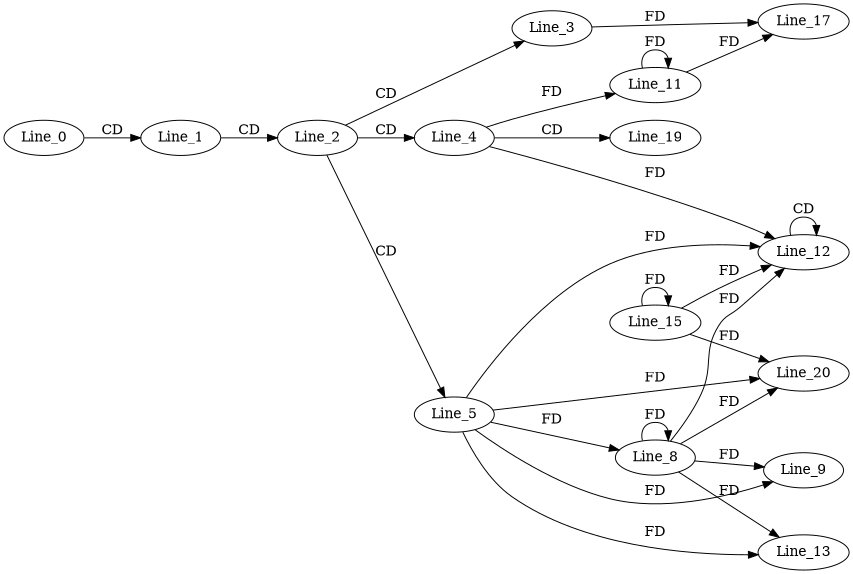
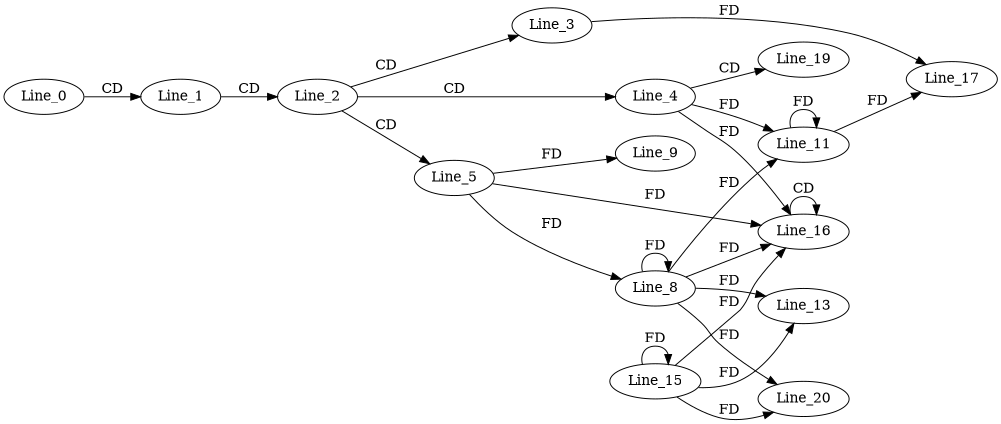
(804, 252) -> (804, 232)
(621, 395) -> none
(725, 464) -> (718, 212)
(586, 532) -> (749, 375)
